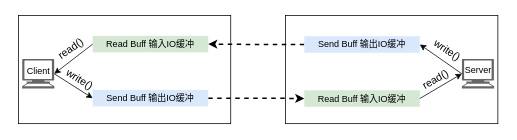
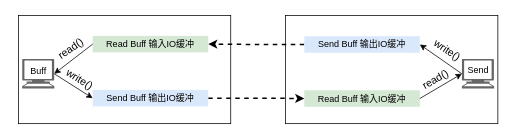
(478, 70) -> (478, 70)
(39, 71) -> (39, 71)
